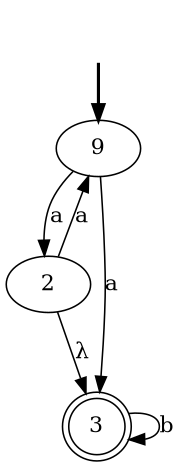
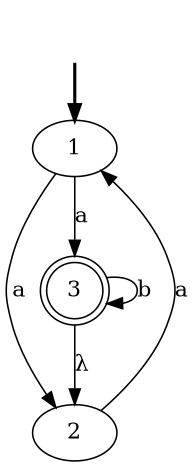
(98, 148) -> (75, 148)
(69, 345) -> (75, 357)
